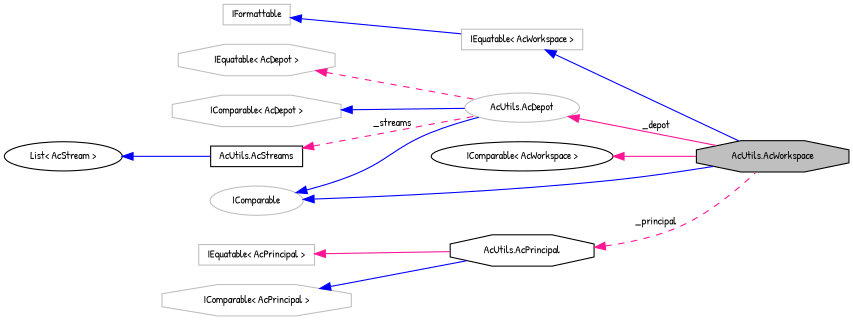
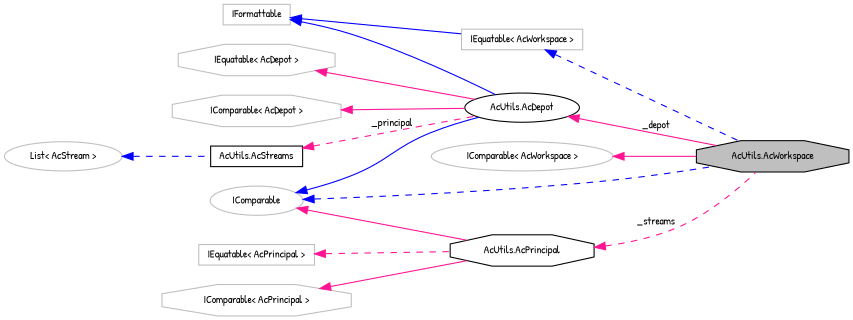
none -> (401, 52)
(401, 86) -> (401, 86)
(647, 98) -> (647, 98)
(522, 108) -> (522, 108)
(409, 109) -> (409, 109)
(391, 123) -> (391, 123)
(63, 156) -> (63, 156)
(172, 156) -> (172, 156)
(522, 156) -> (522, 156)
(514, 189) -> (514, 189)
(655, 222) -> (655, 222)
none -> (387, 225)
(388, 253) -> (388, 253)
(399, 274) -> (399, 274)
